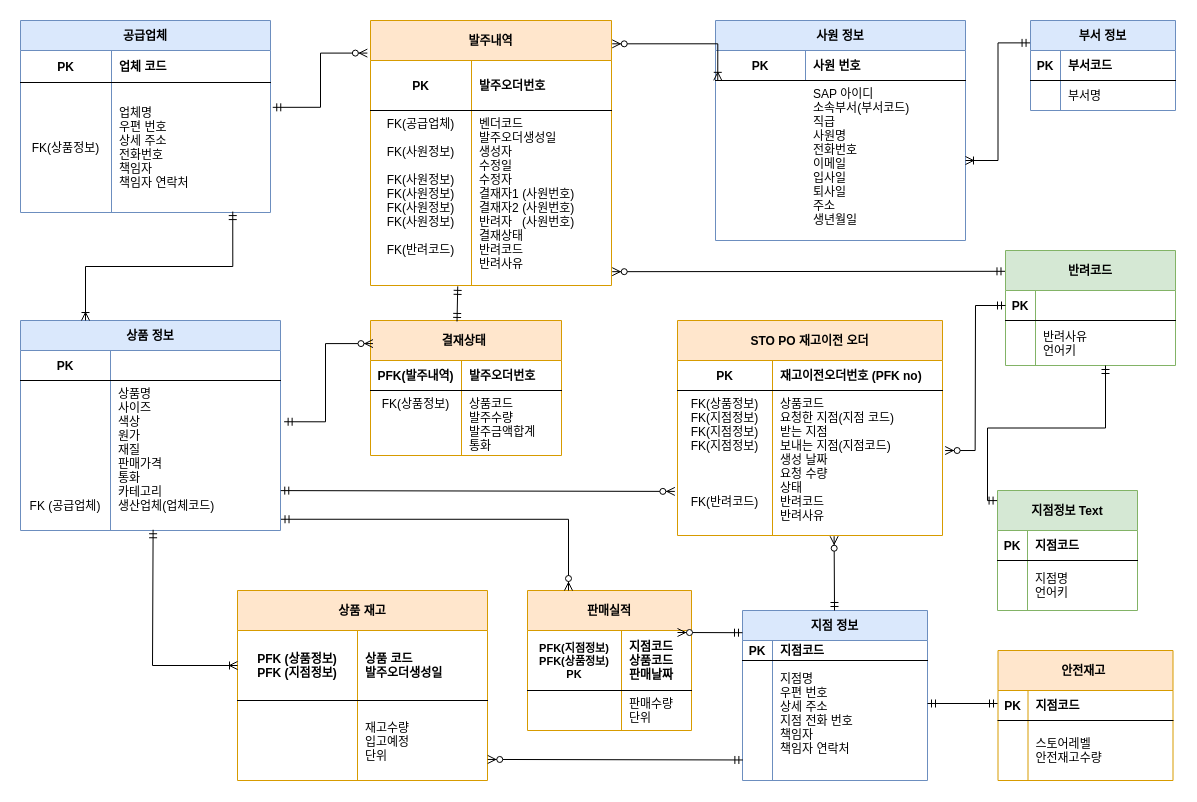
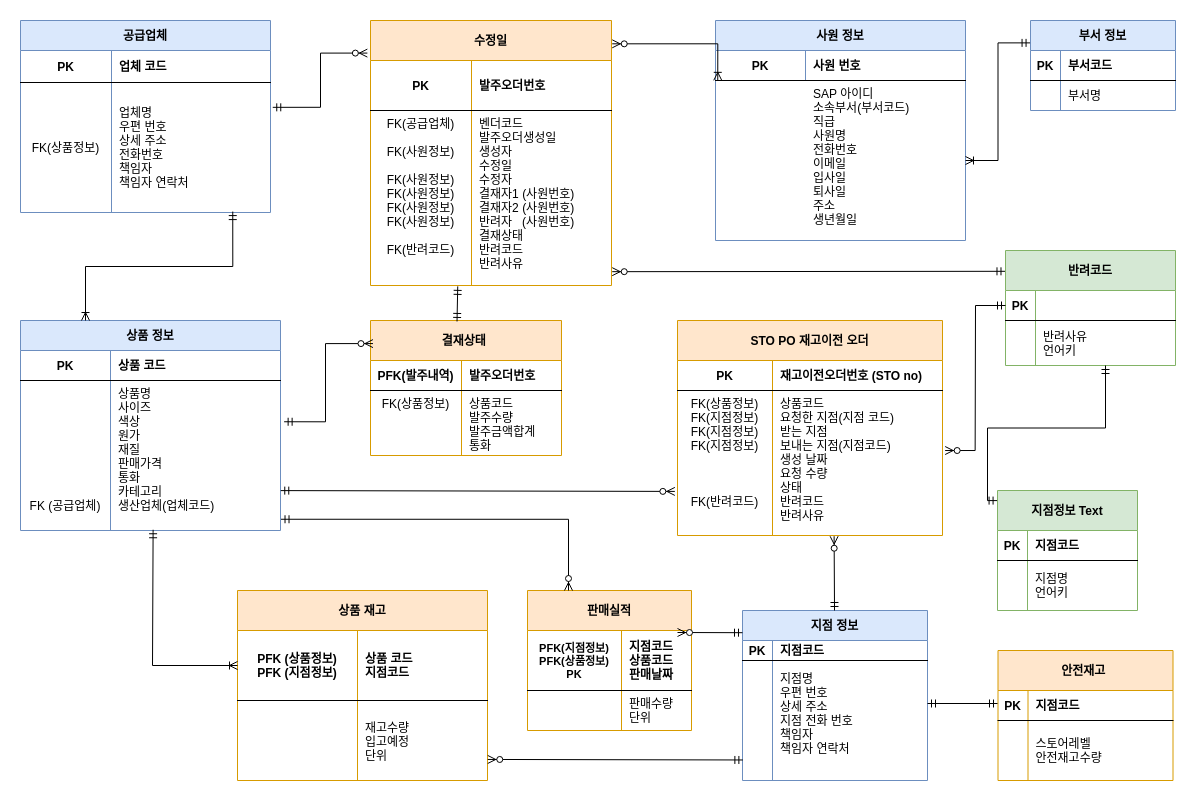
(491, 41) -> (491, 41)
none -> (196, 366)
(855, 376) -> (855, 376)
(391, 659) -> (391, 659)
